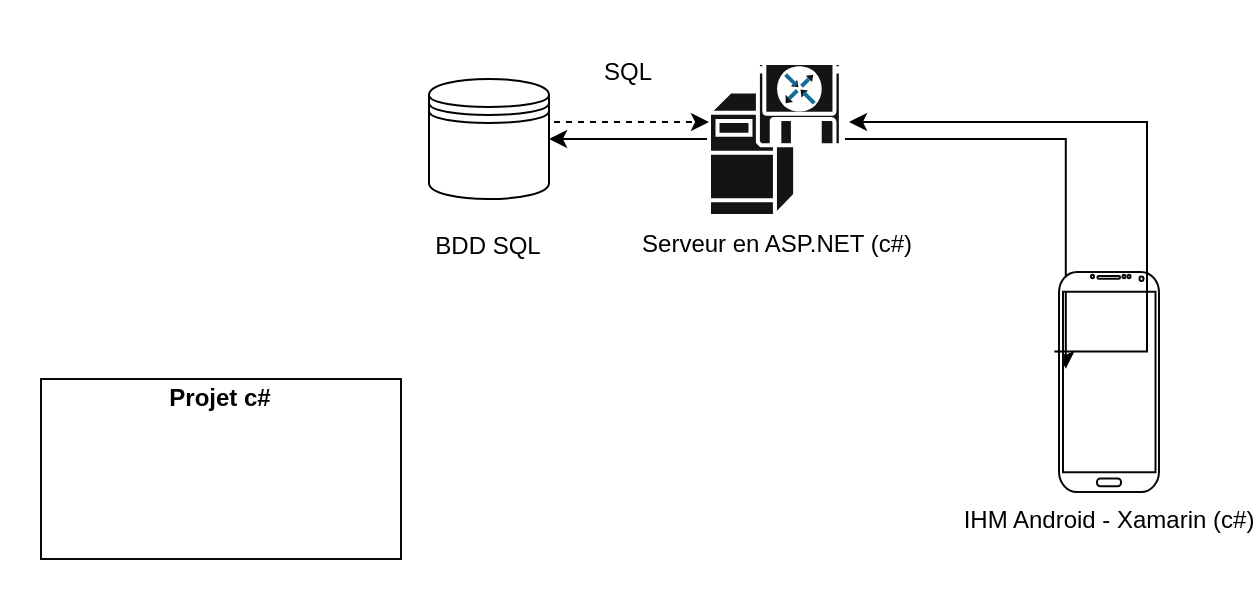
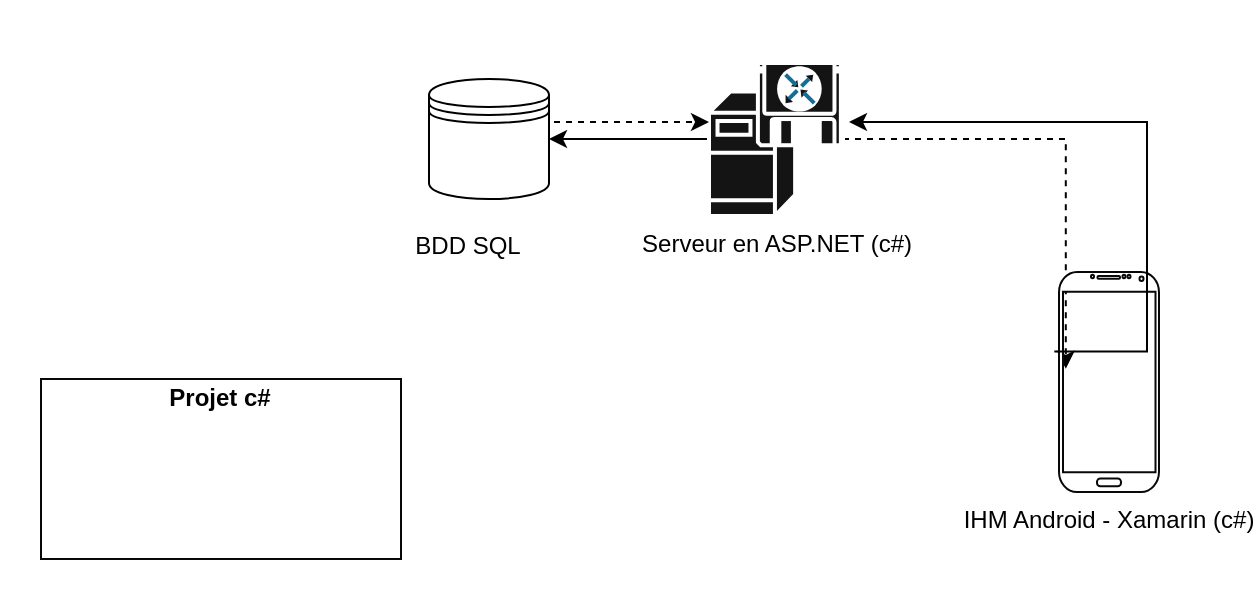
(629, 72) -> none
(1024, 139) -> (1024, 139)
(489, 246) -> (469, 246)
